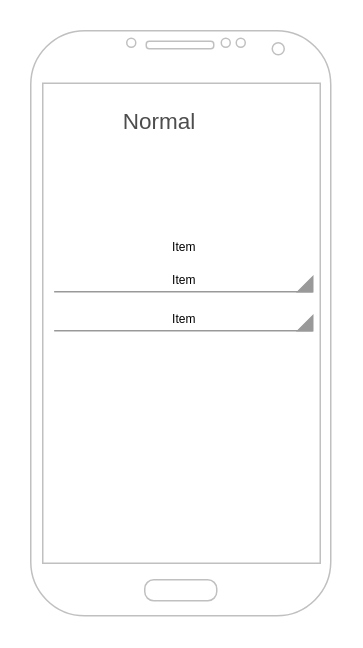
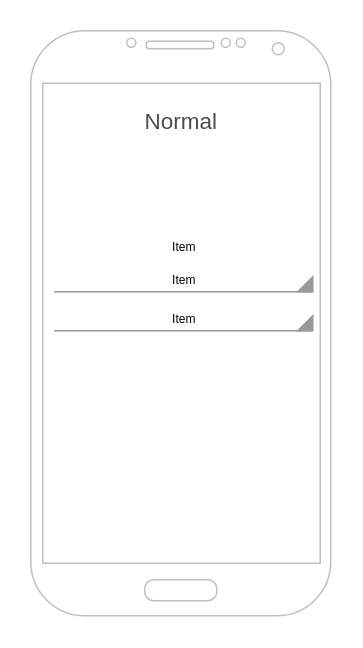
(159, 121) -> (181, 121)
